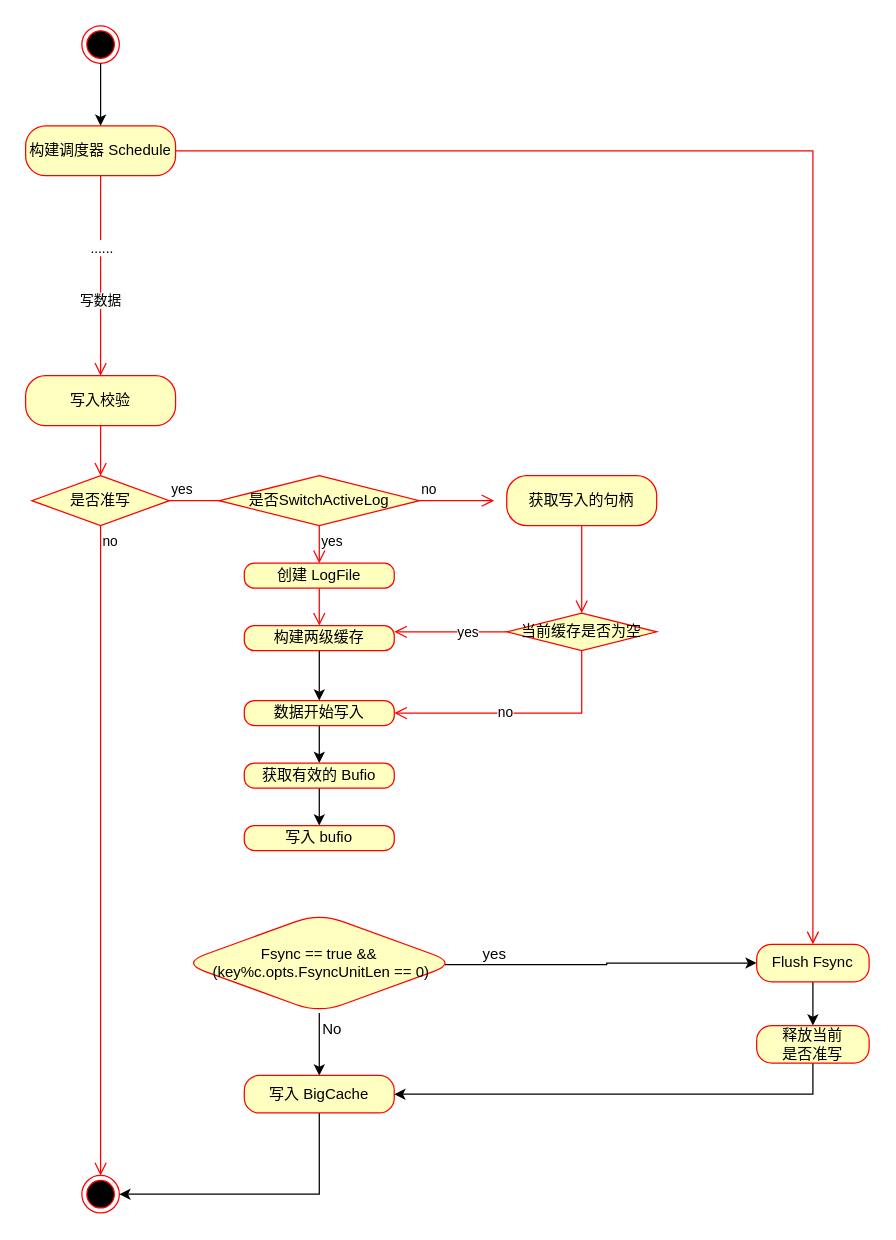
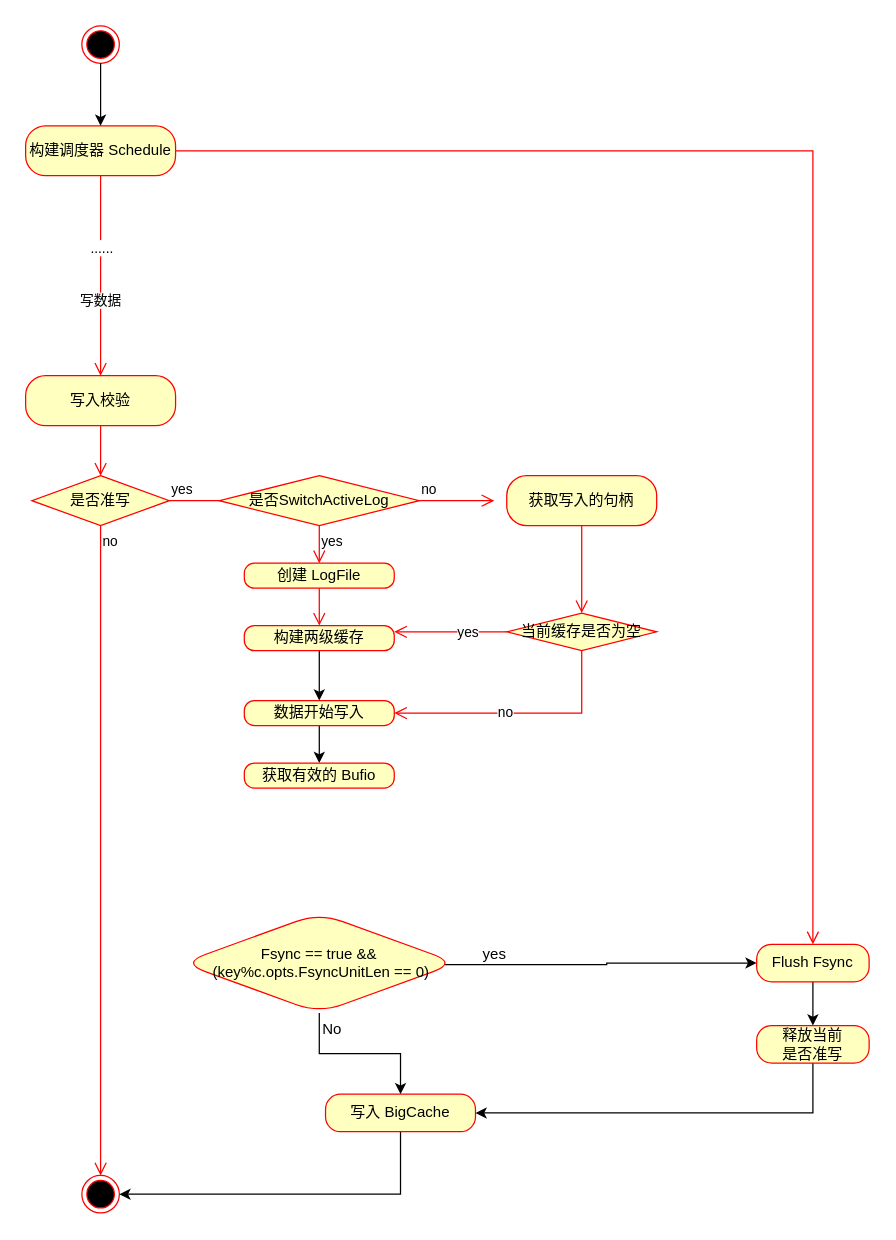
(319, 811) -> none
(319, 838) -> none
(319, 1094) -> (401, 1113)
